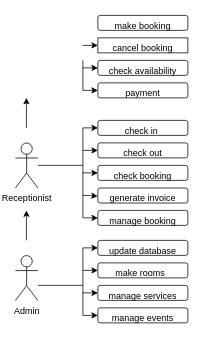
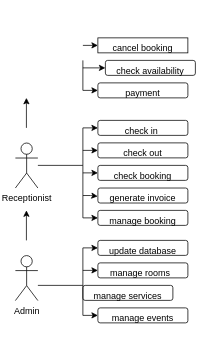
(143, 23) -> none
(143, 68) -> (150, 68)
(143, 274) -> (143, 274)
(143, 293) -> (128, 293)
